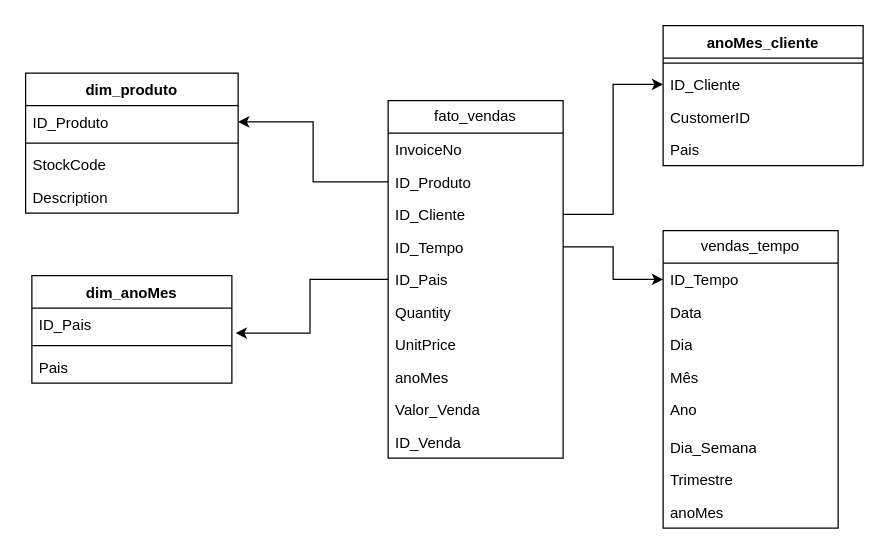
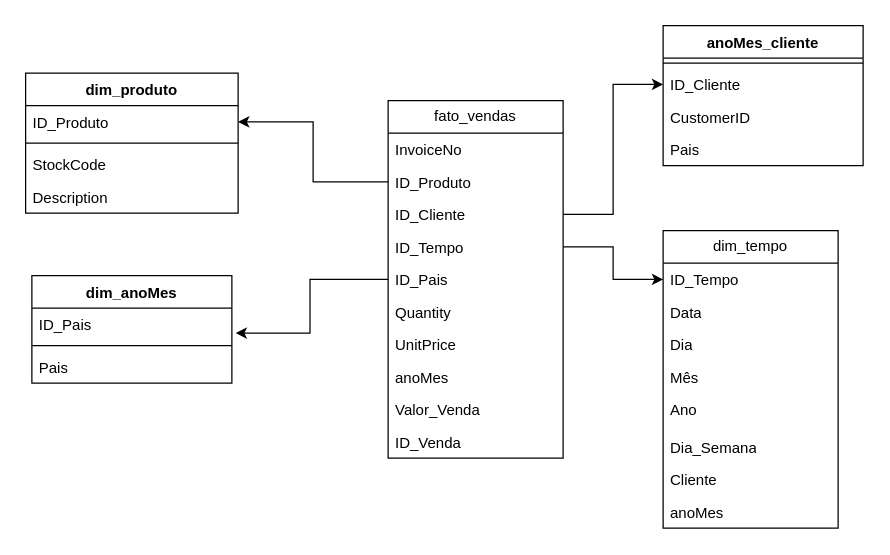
(751, 247) -> (751, 247)
(706, 481) -> (696, 481)
